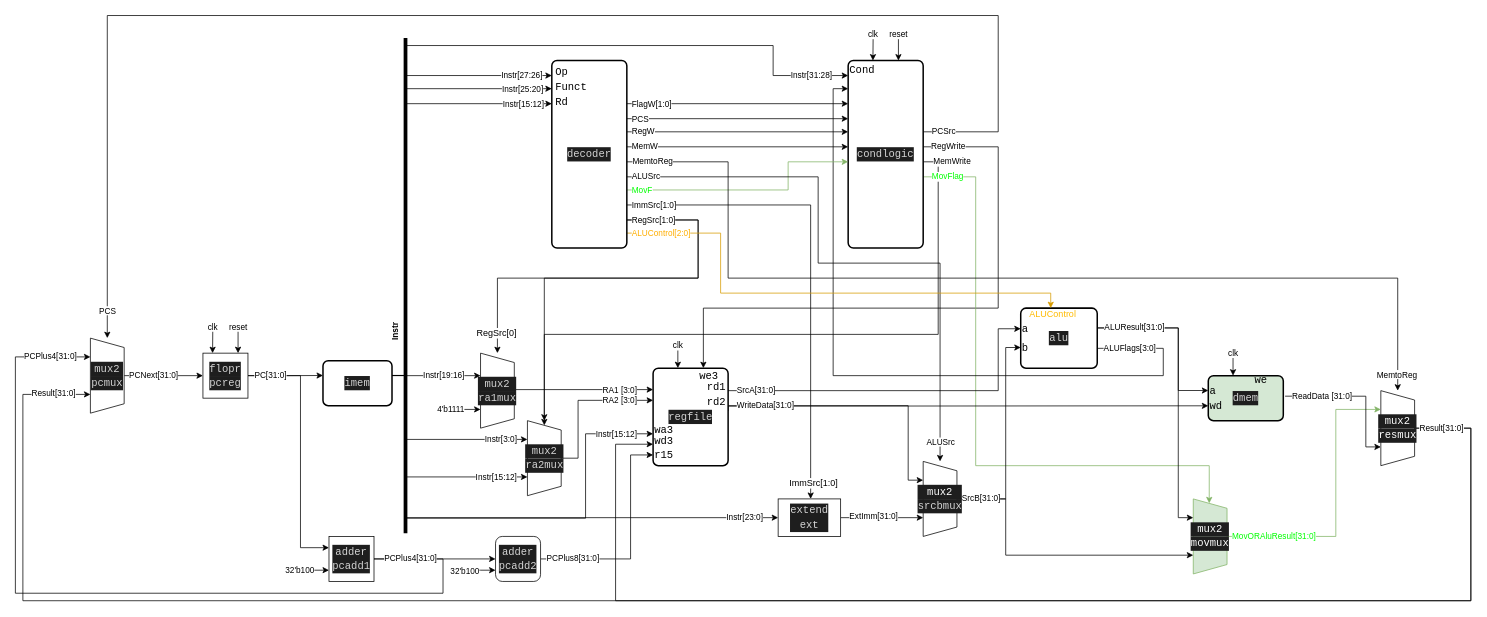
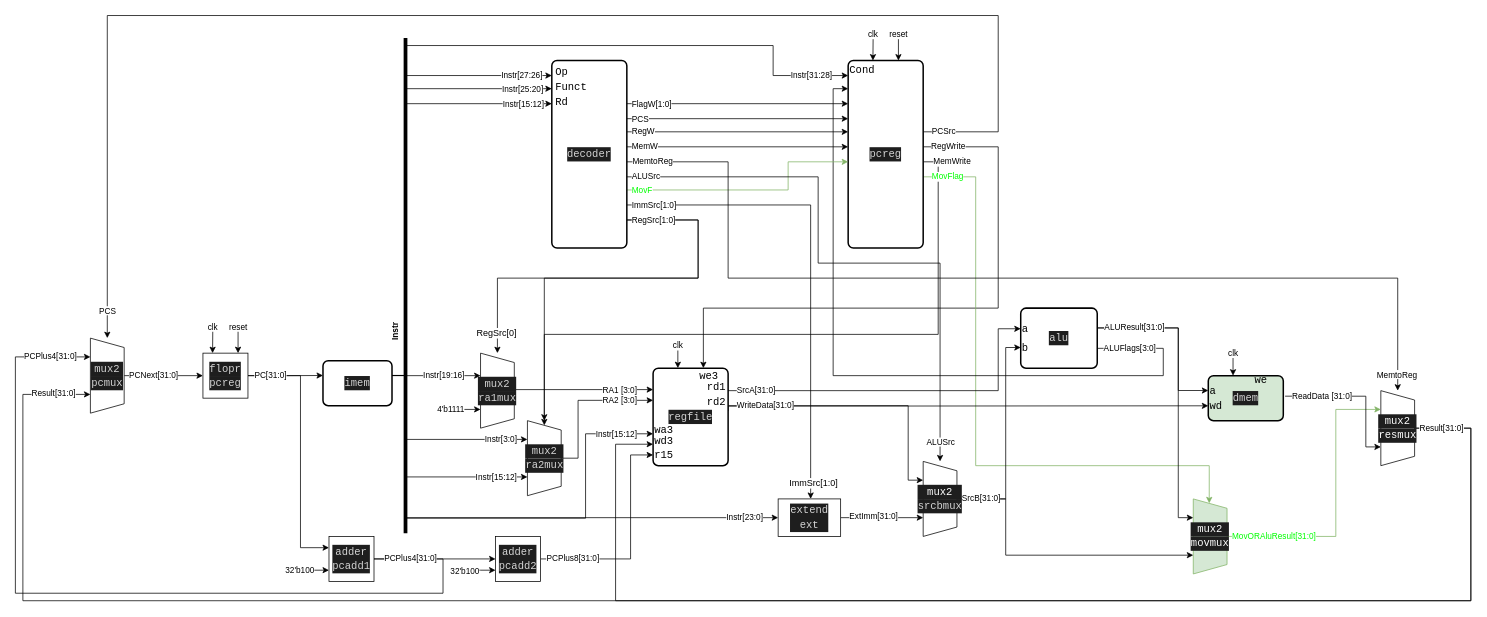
(885, 154) -> (885, 154)
(720, 263) -> none
(1050, 314) -> none
(518, 559) -> (518, 559)
